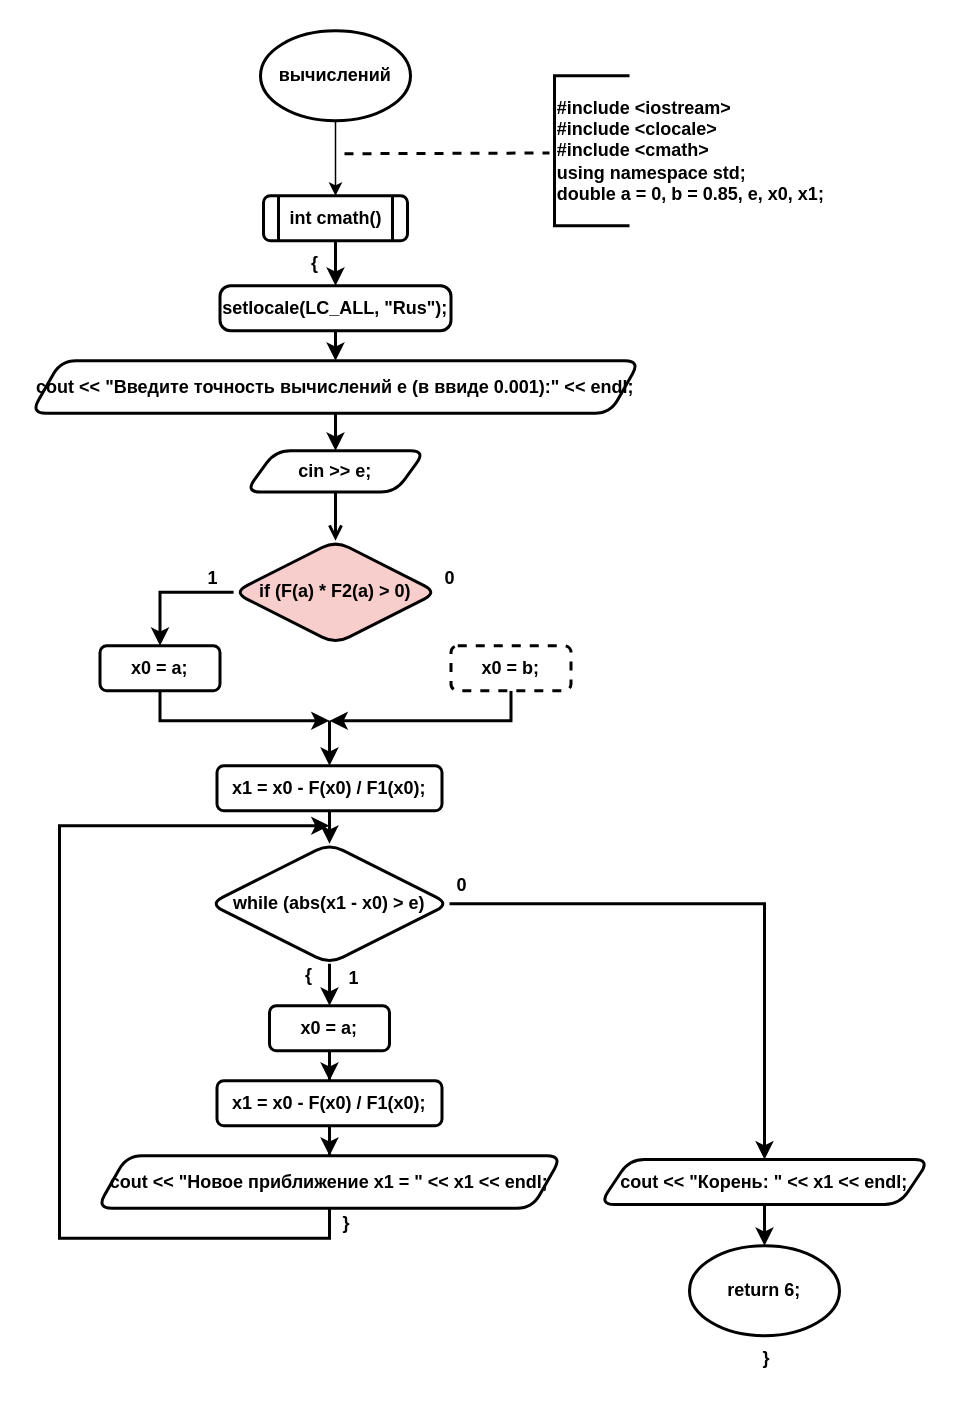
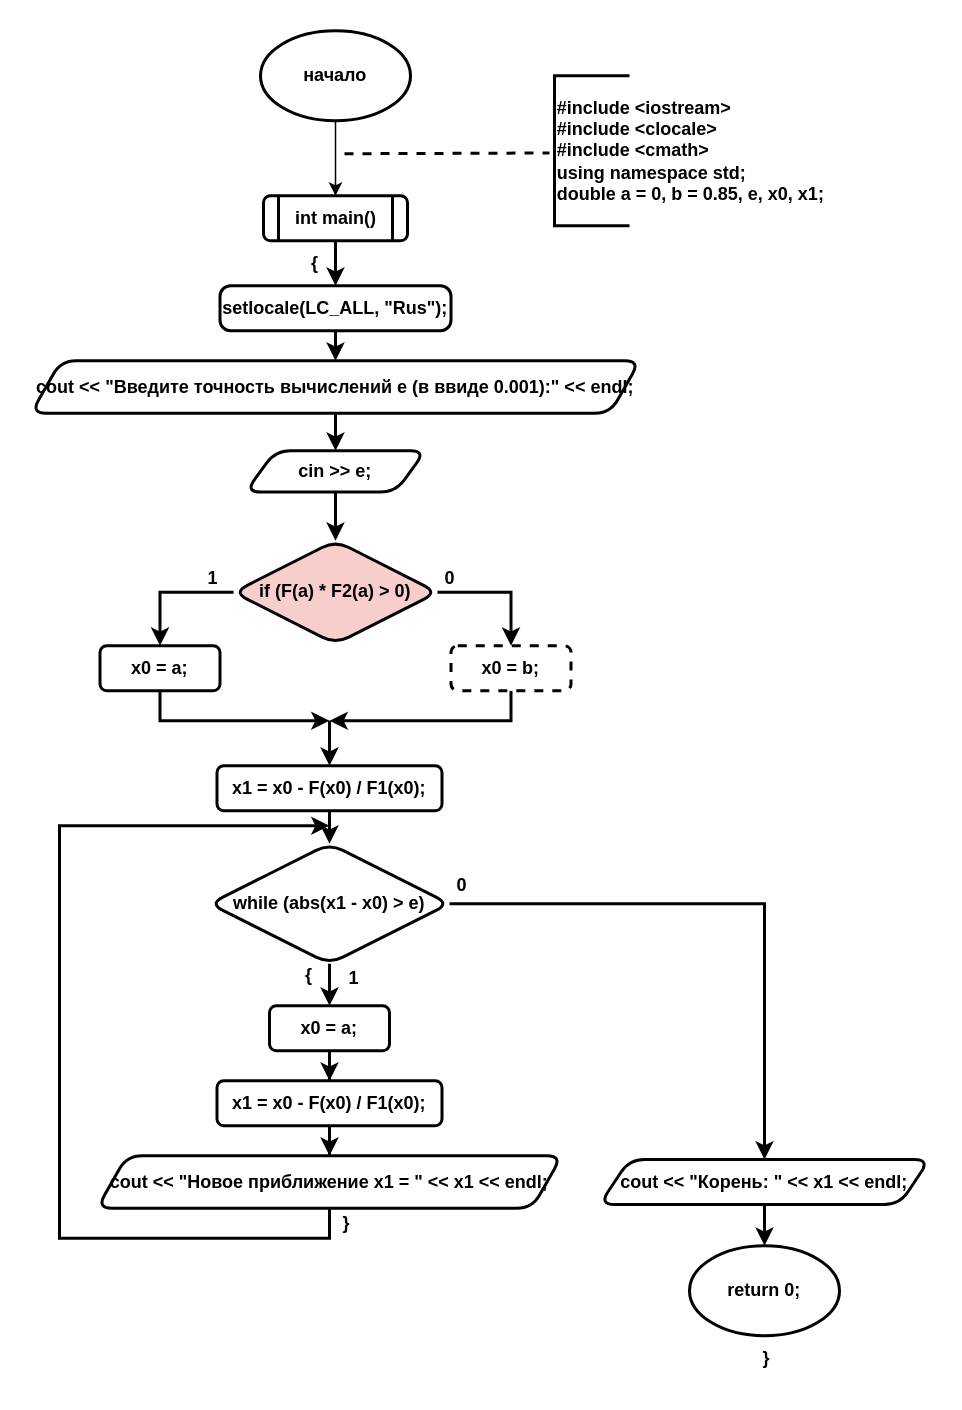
(335, 76) -> (335, 76)
(336, 218) -> (336, 218)
(335, 527) -> (335, 526)
none -> (495, 592)
(764, 1291) -> (764, 1291)
